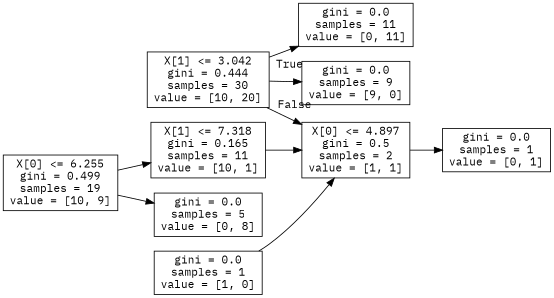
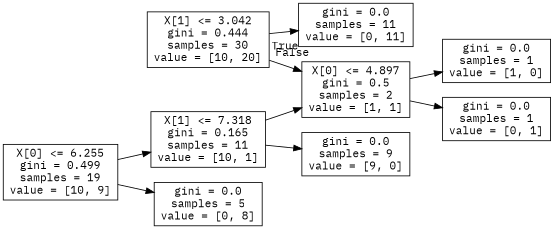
(281, 81) -> (280, 147)
(296, 221) -> (422, 76)
